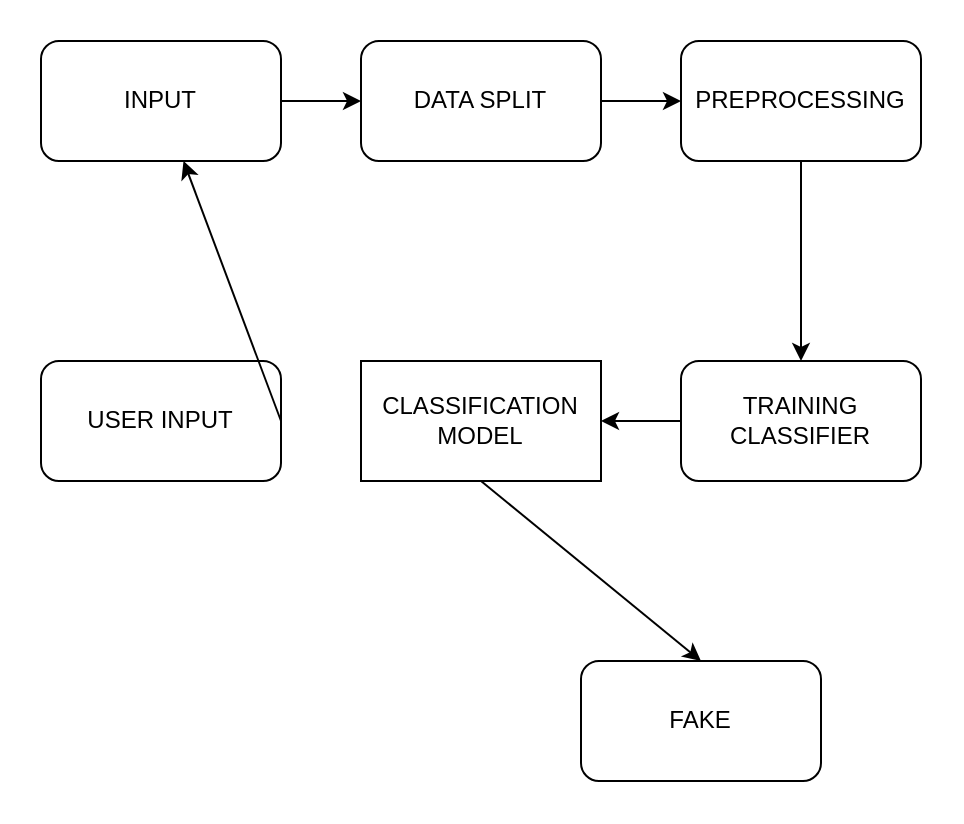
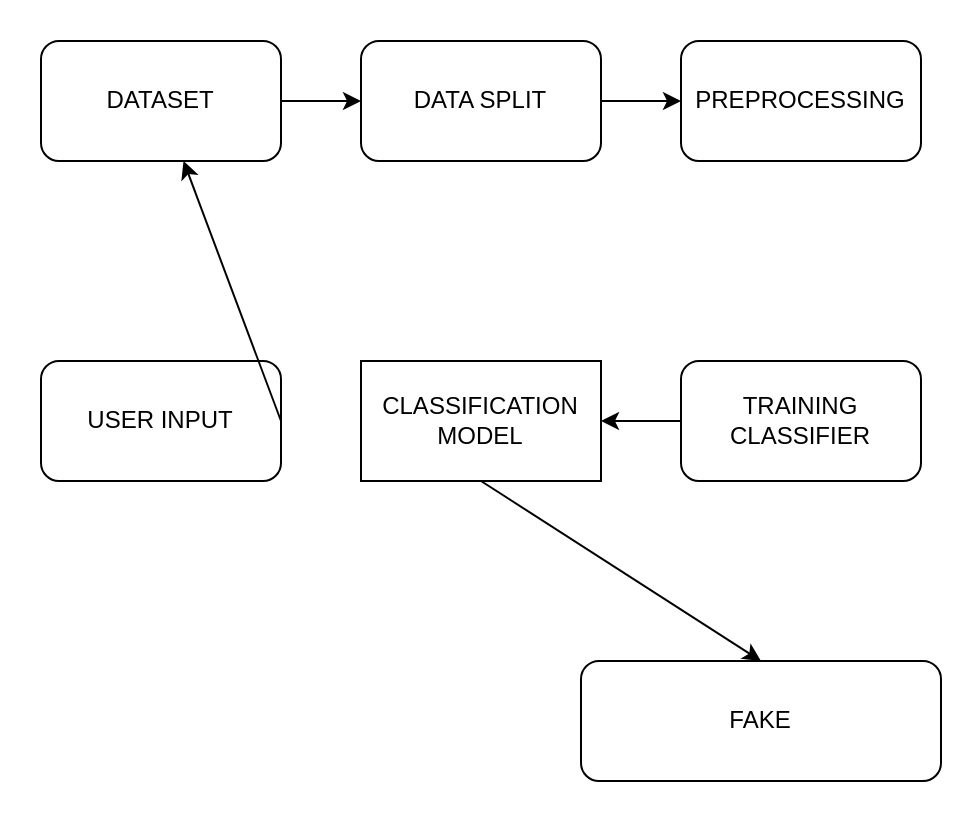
(161, 101) -> (161, 101)
(801, 254) -> none
(701, 721) -> (761, 721)
